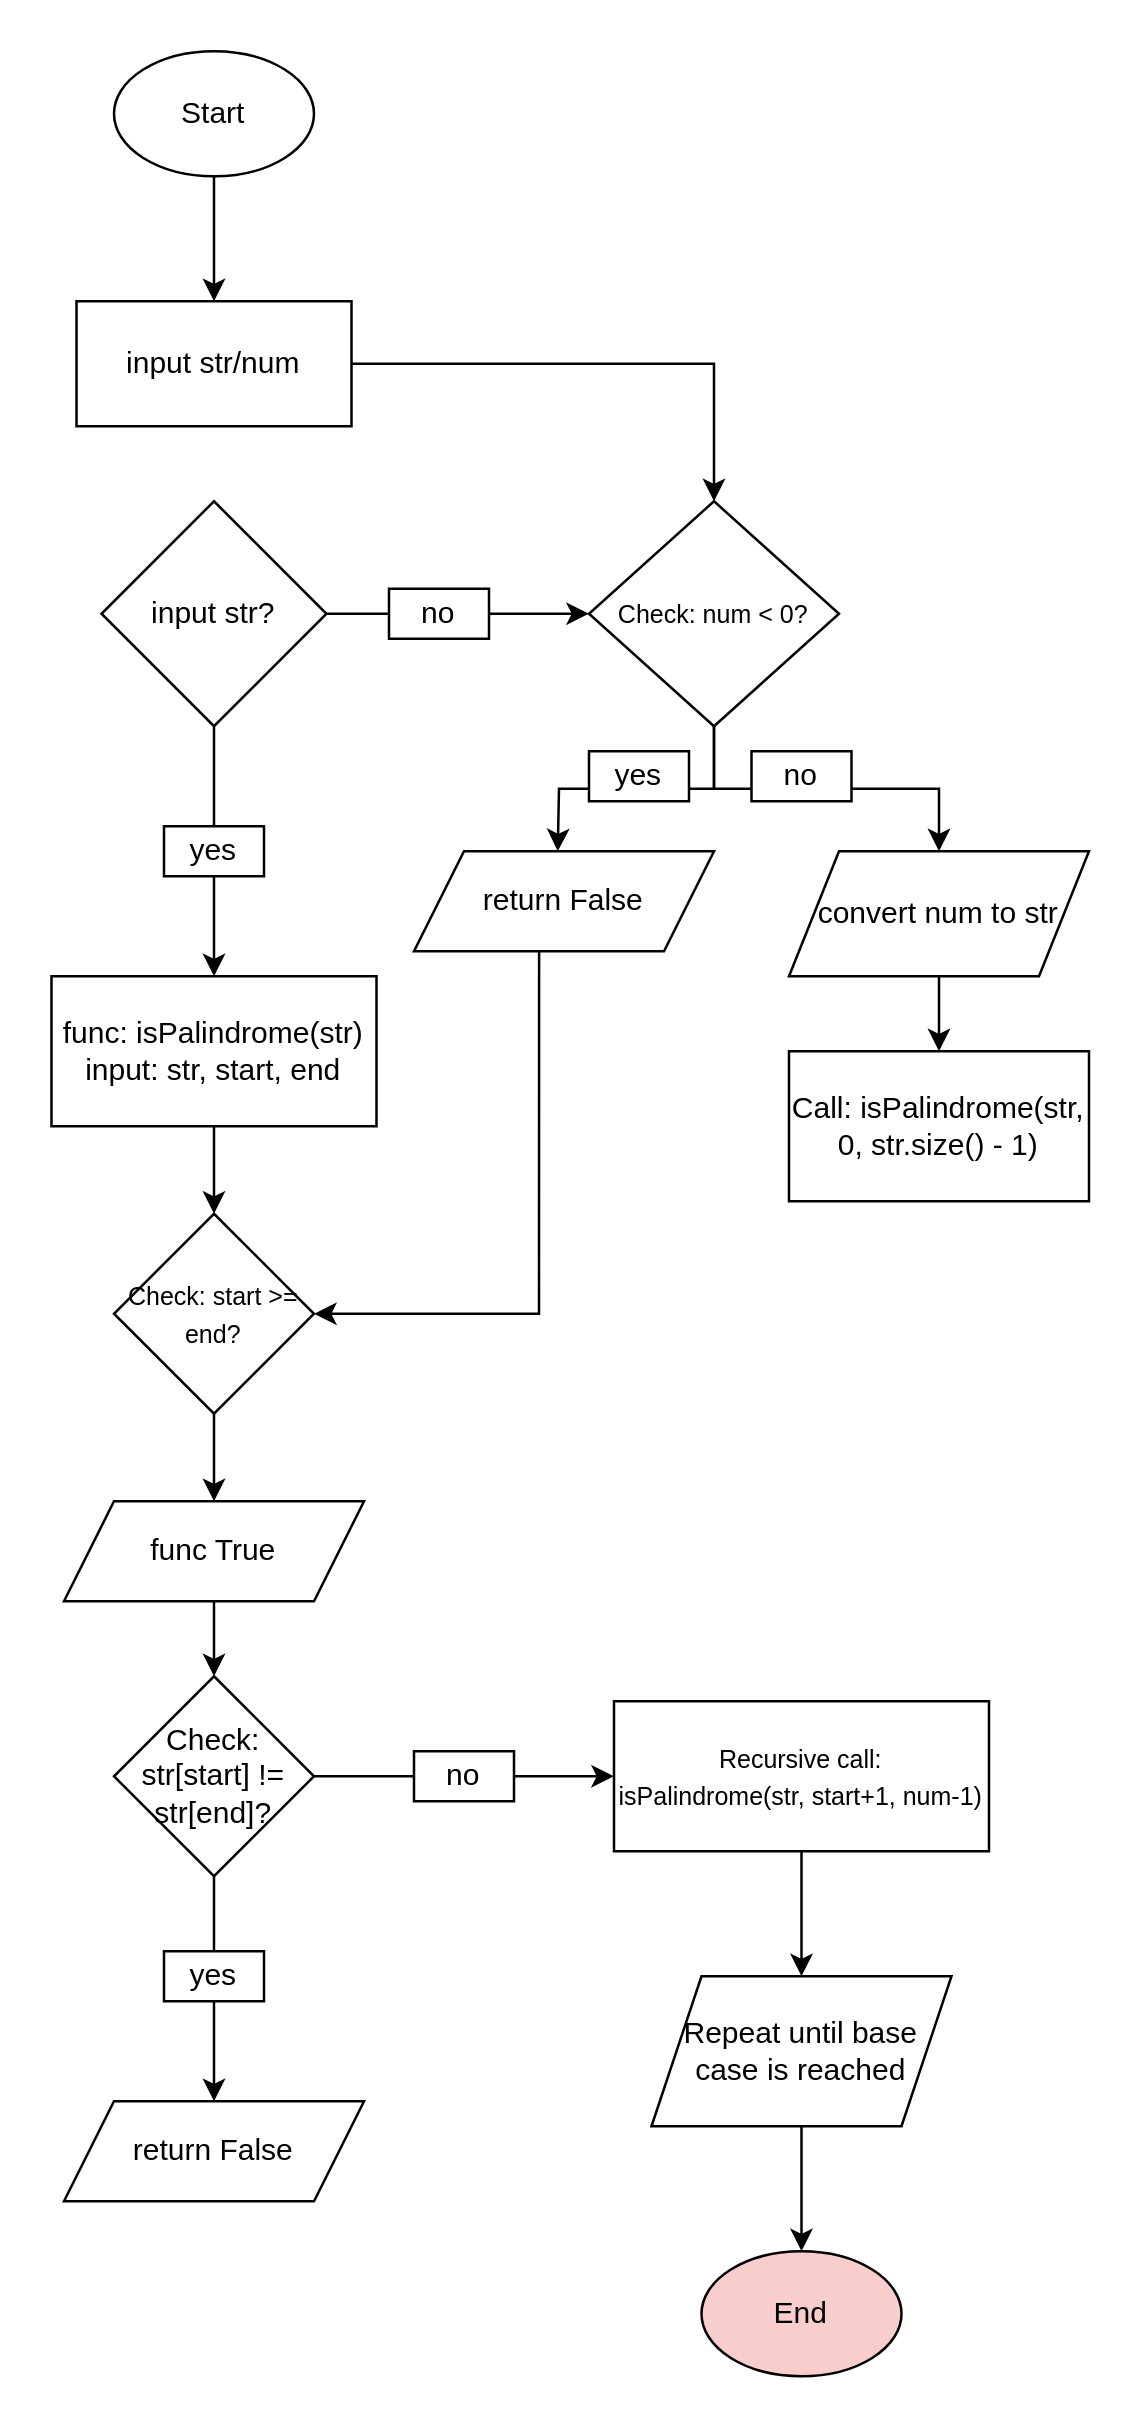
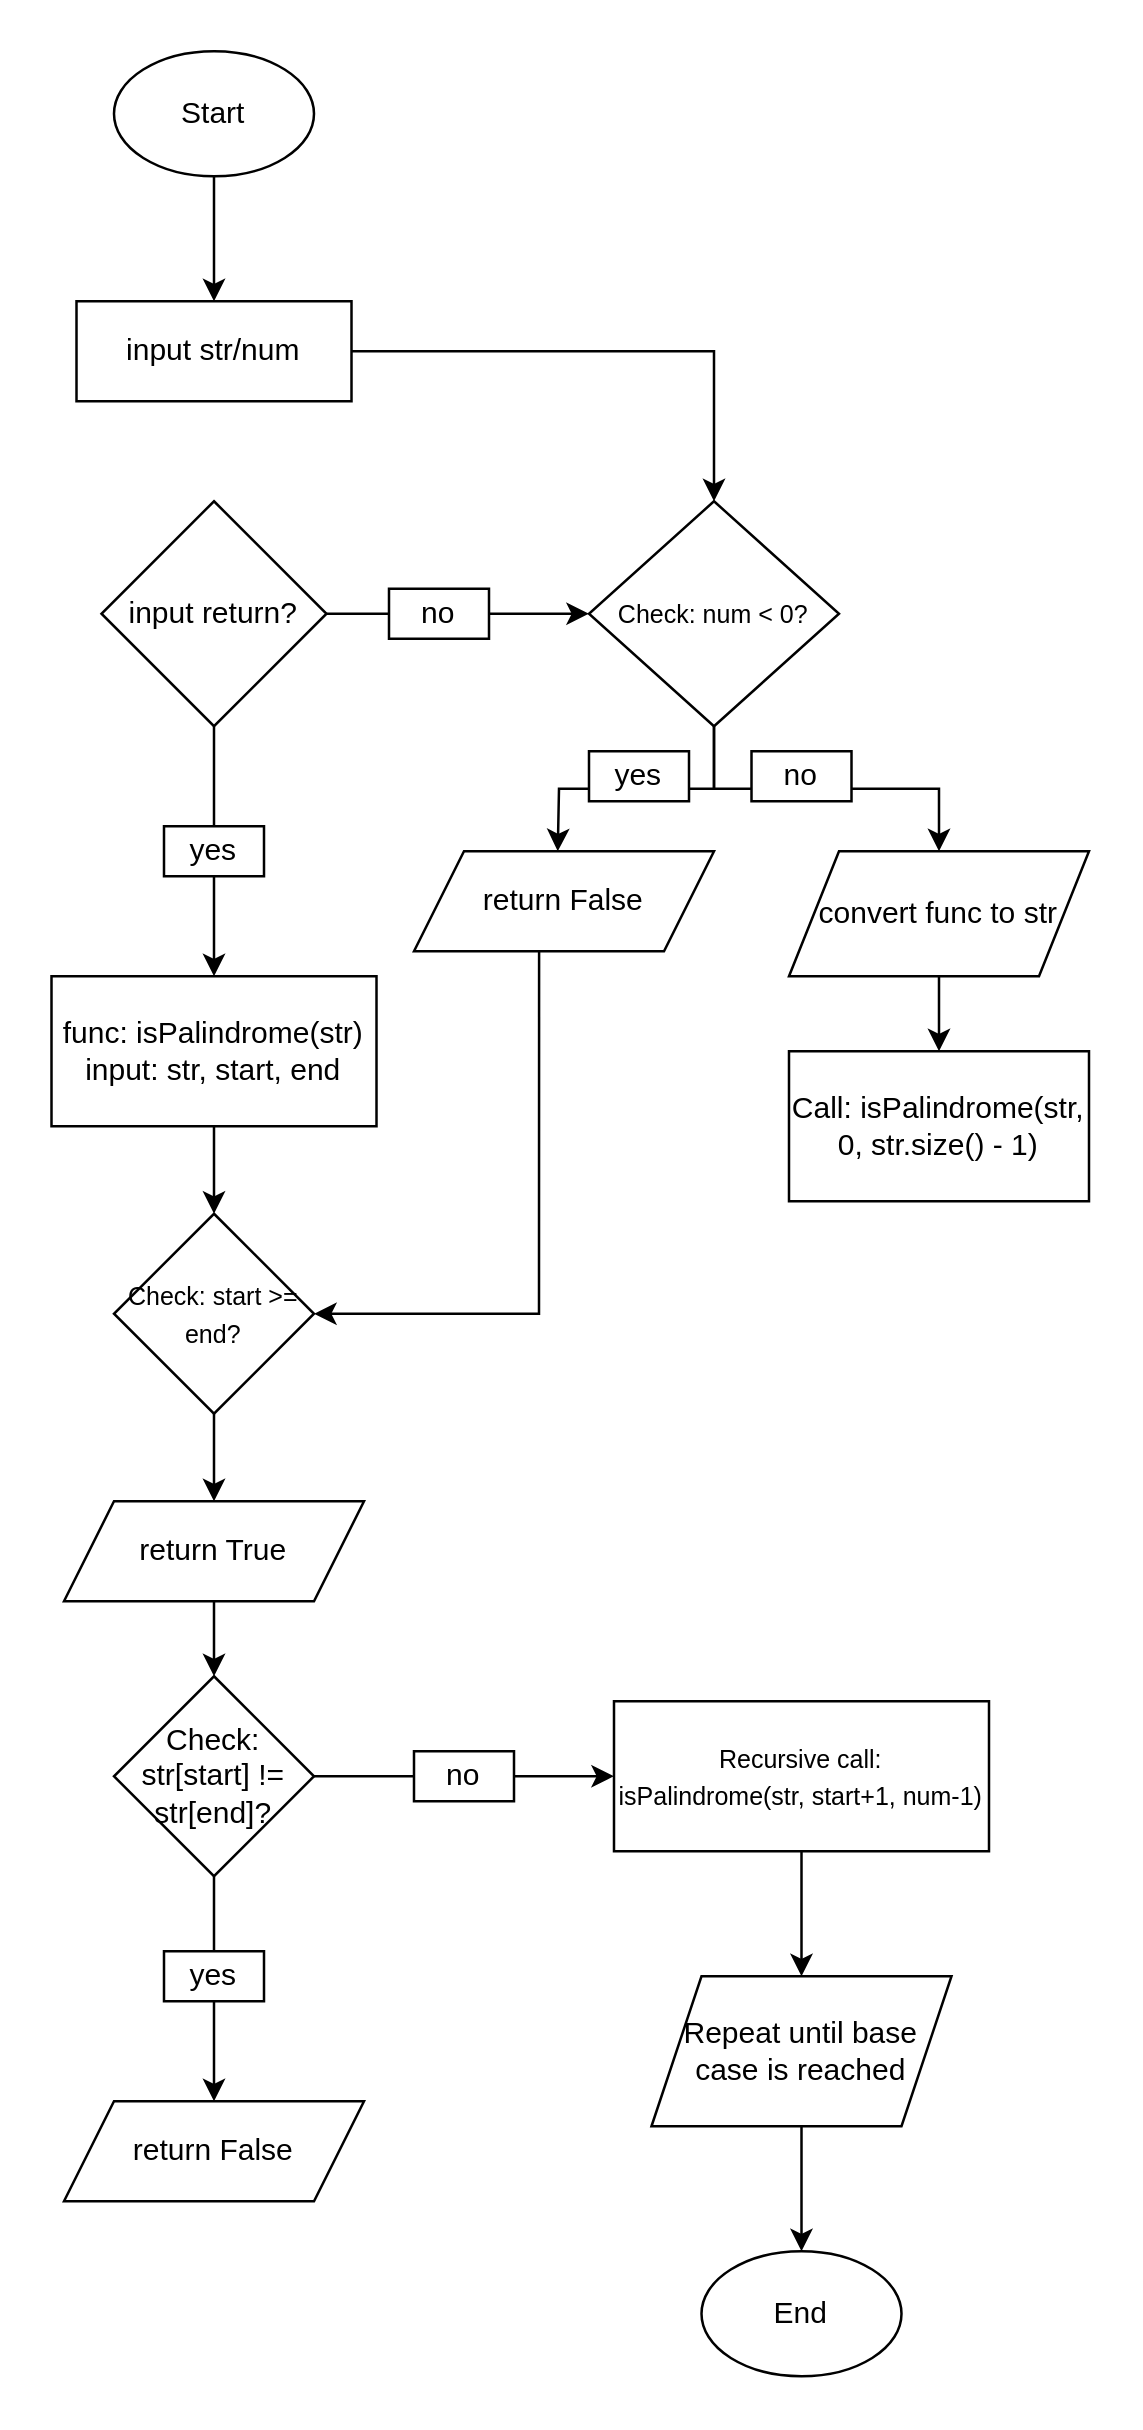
(214, 364) -> (214, 351)
(214, 614) -> (214, 614)
(939, 914) -> (939, 914)
(214, 1551) -> (214, 1551)
(801, 2314) -> (801, 2314)
